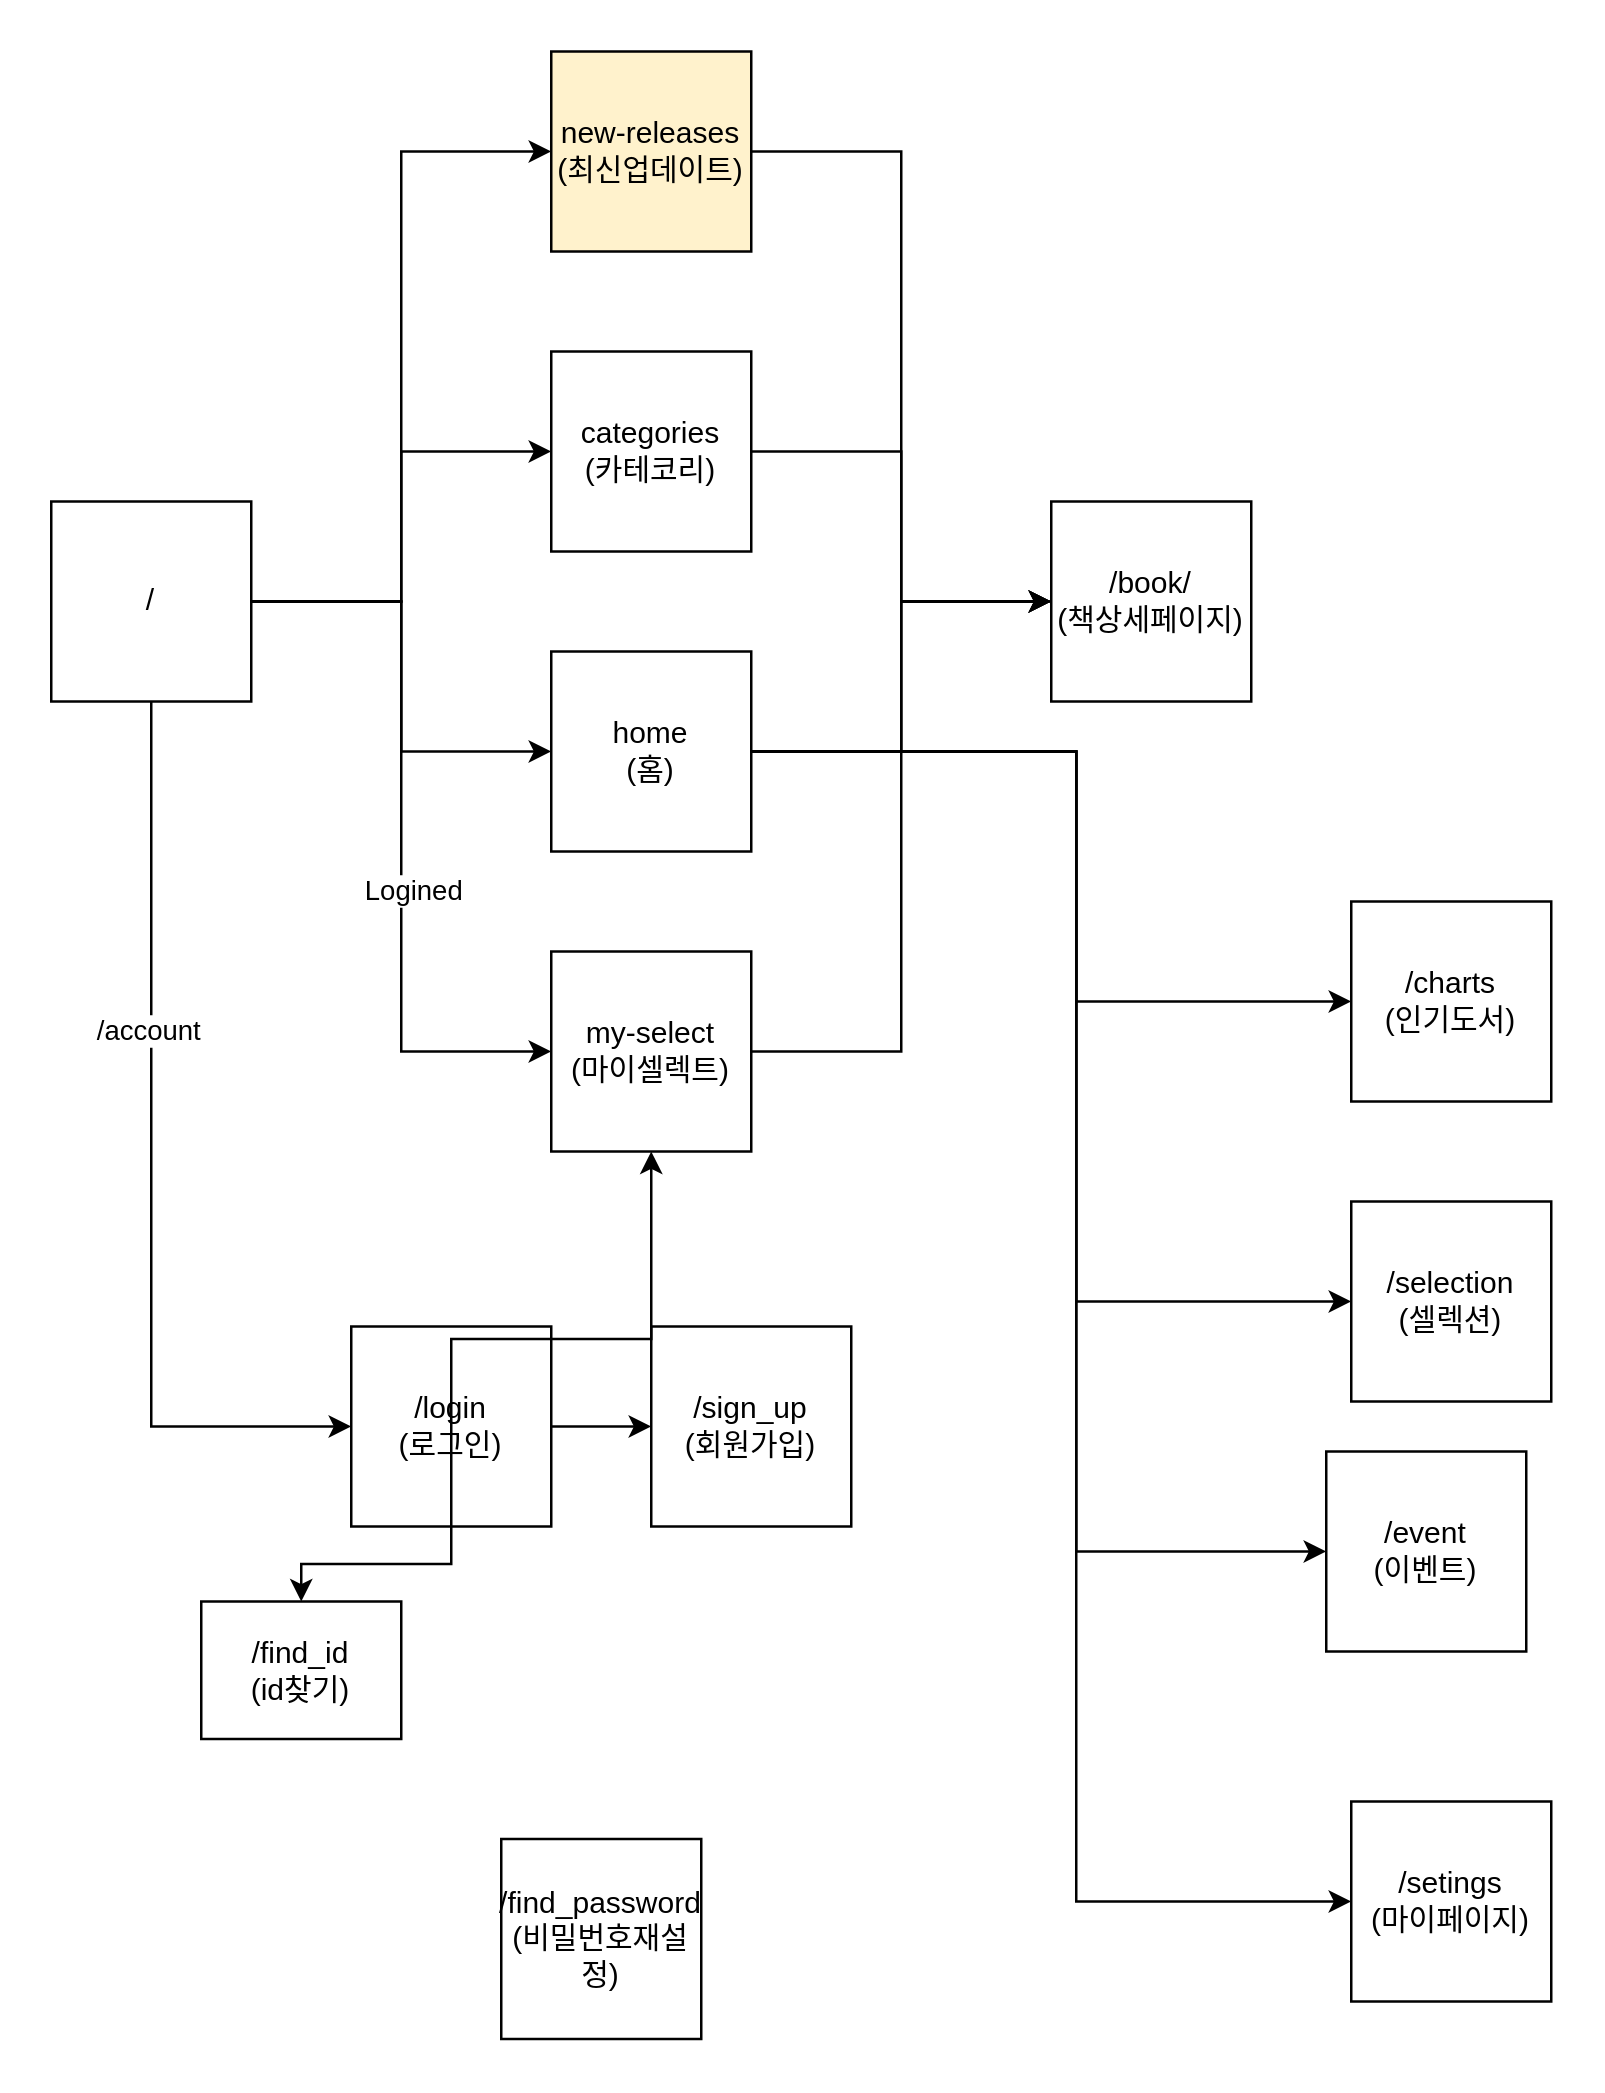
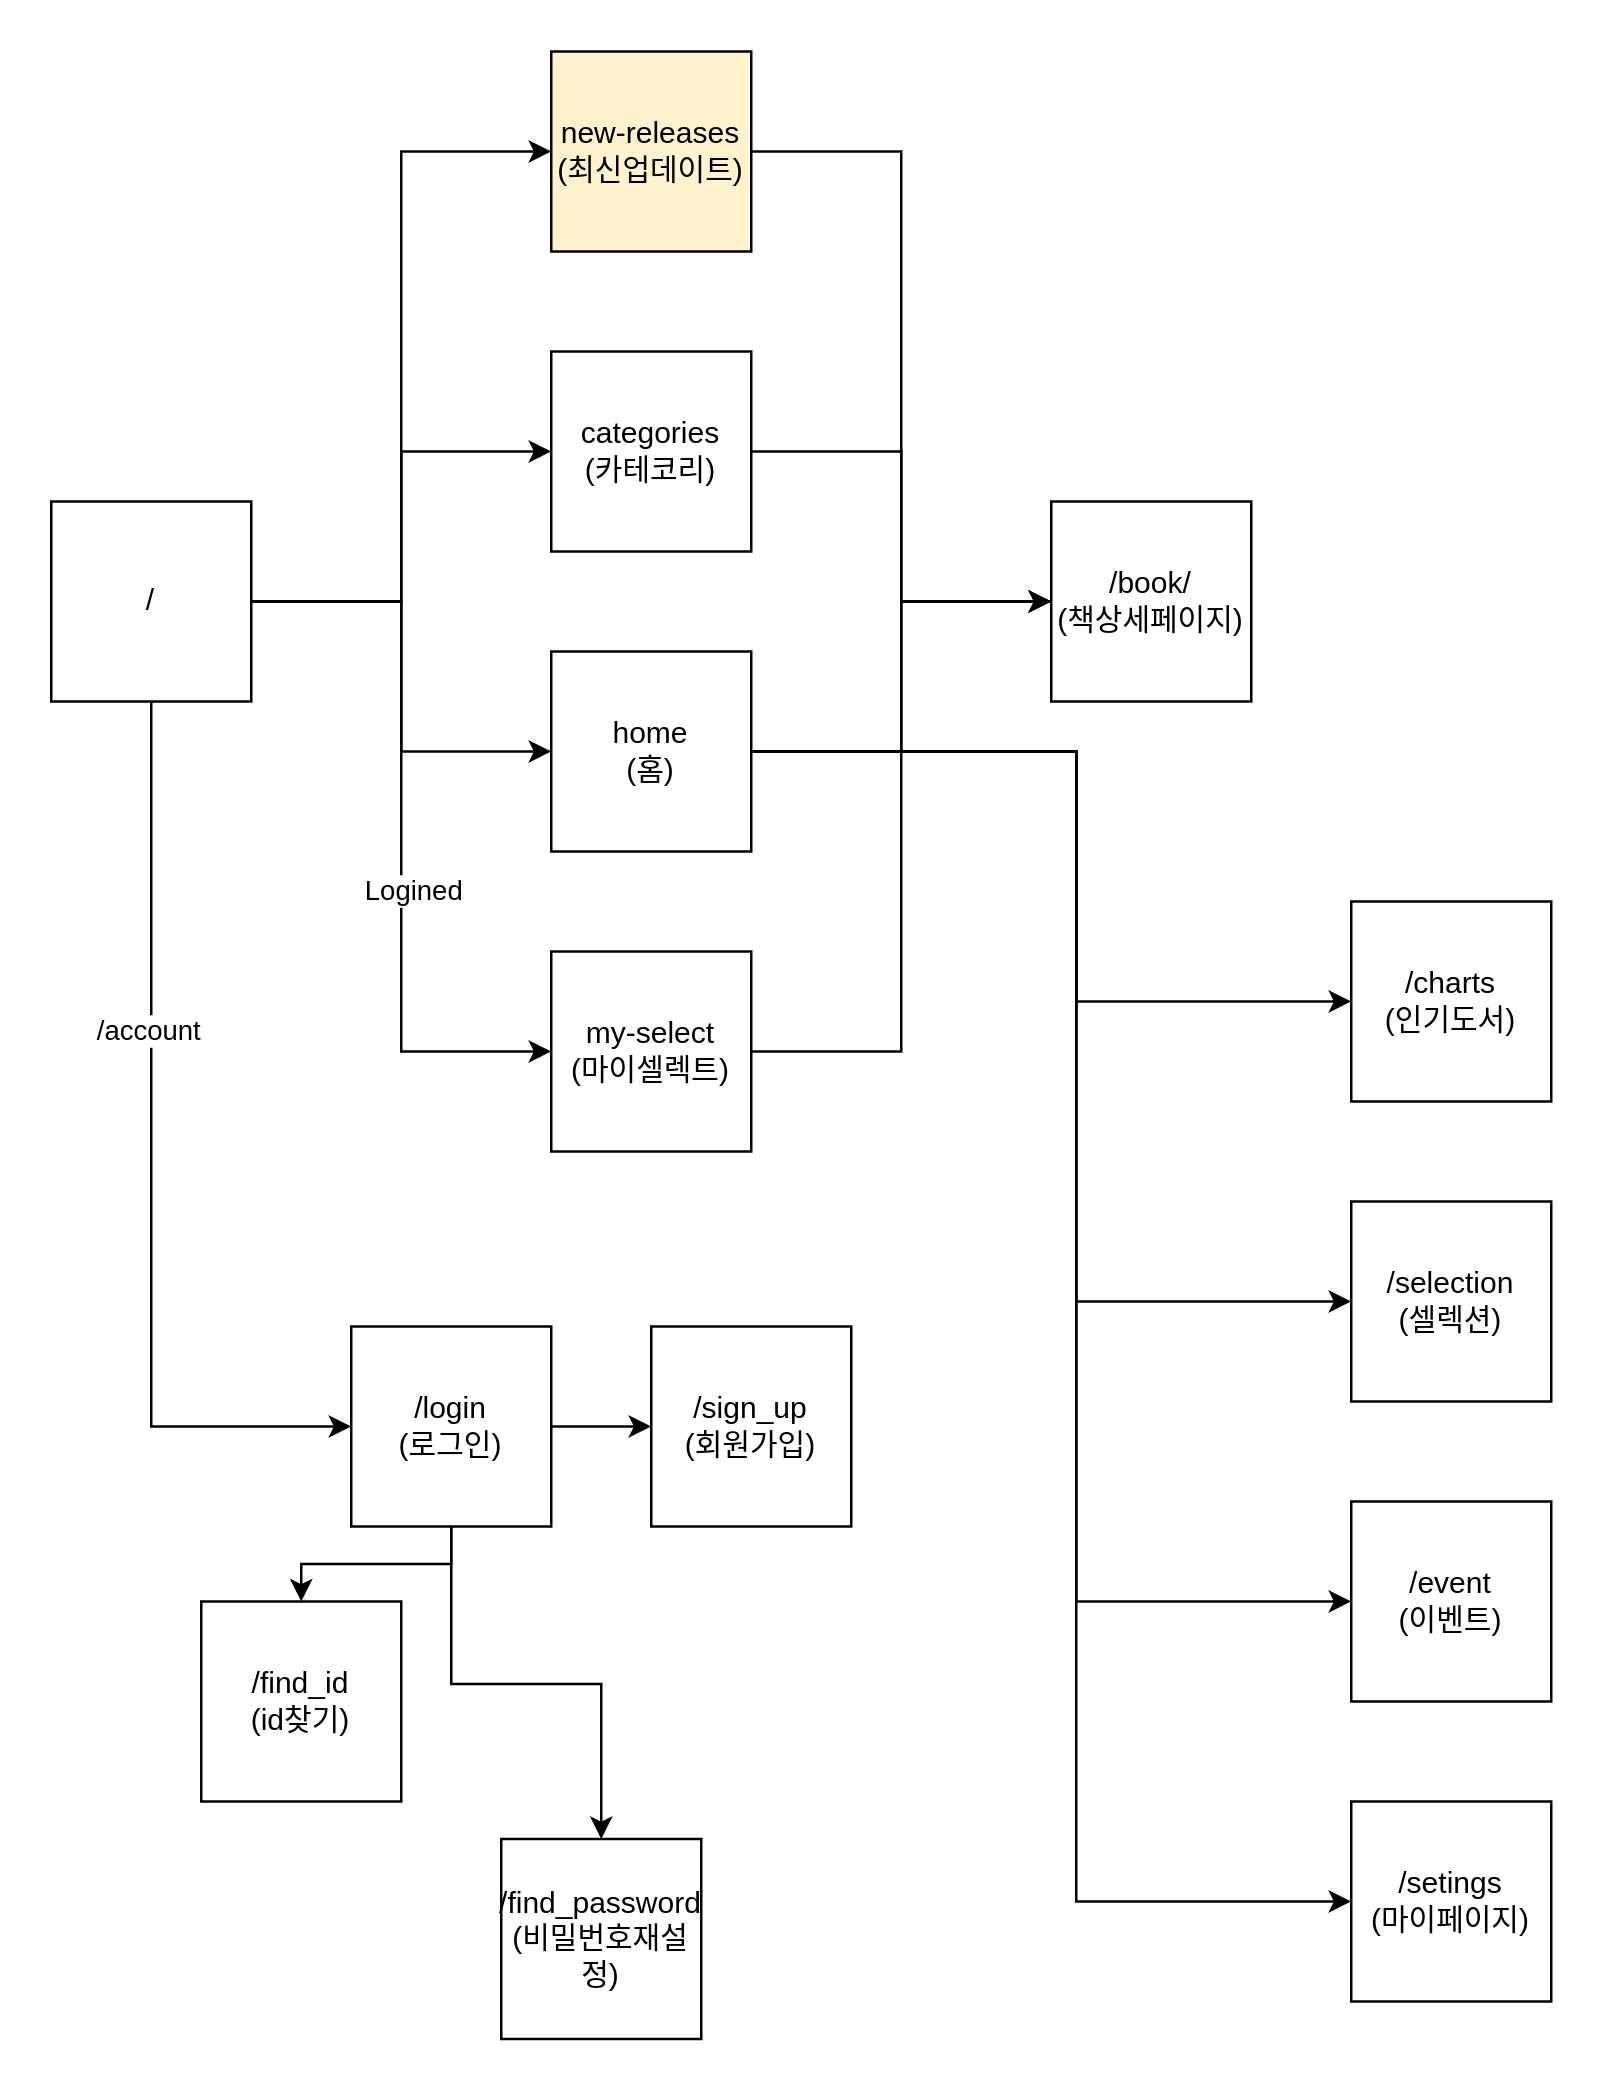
(459, 1339) -> (537, 1684)
(1426, 1551) -> (1451, 1601)
(301, 1670) -> (301, 1701)
